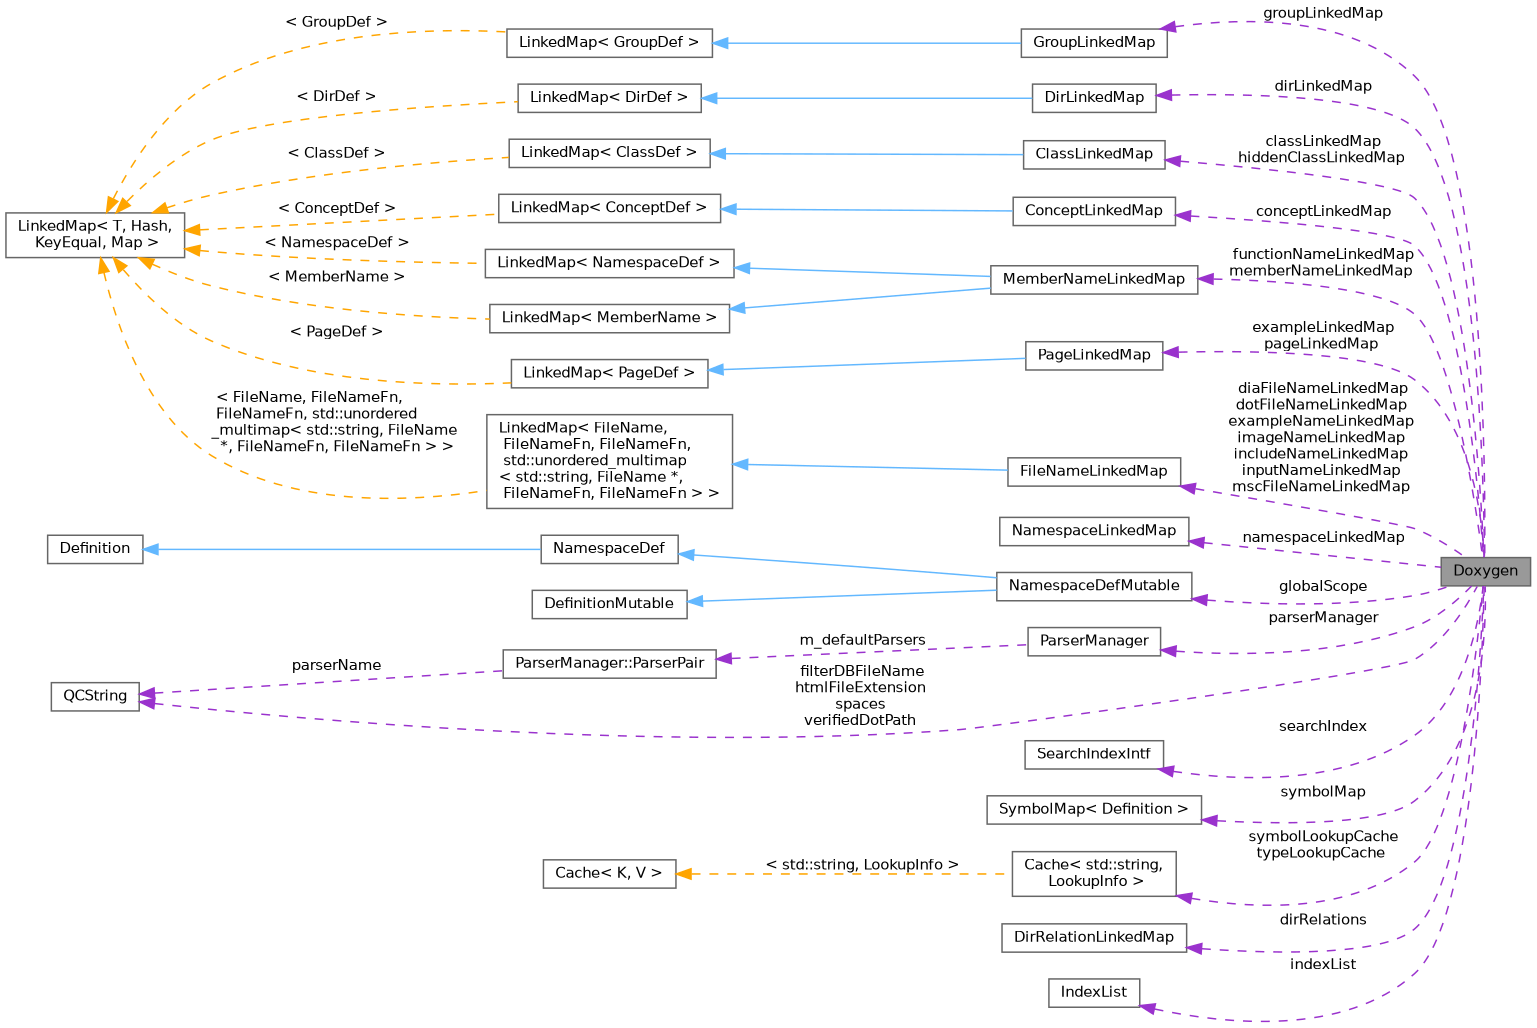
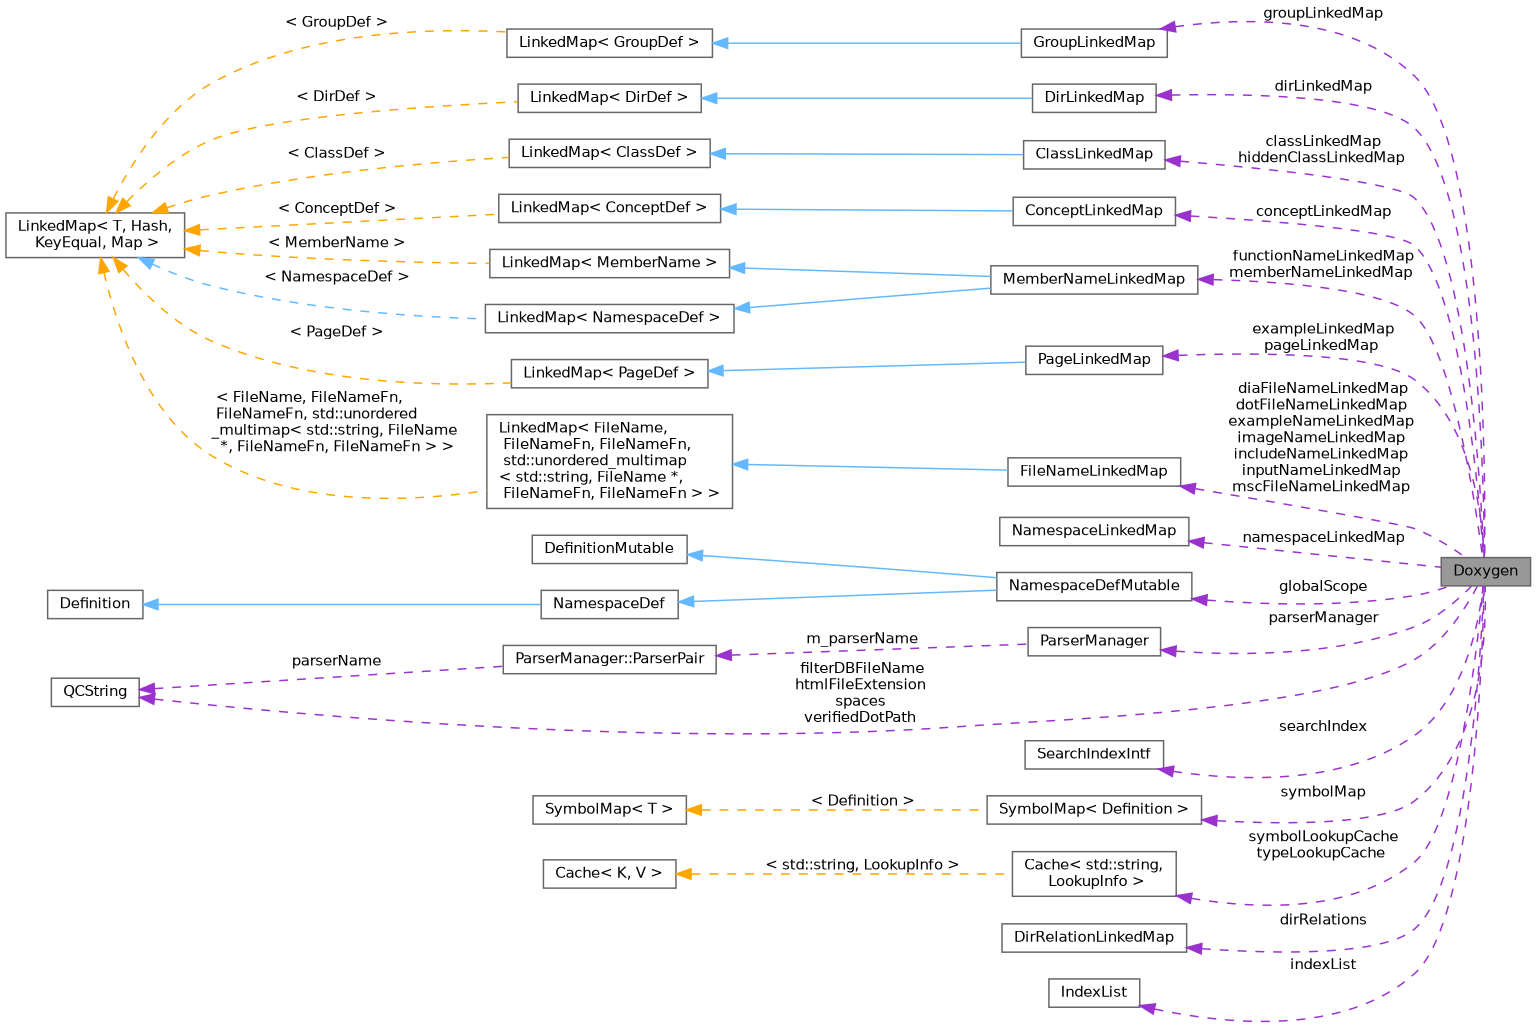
(342, 260) -> (316, 306)
(861, 641) -> (861, 639)
none -> (610, 810)
